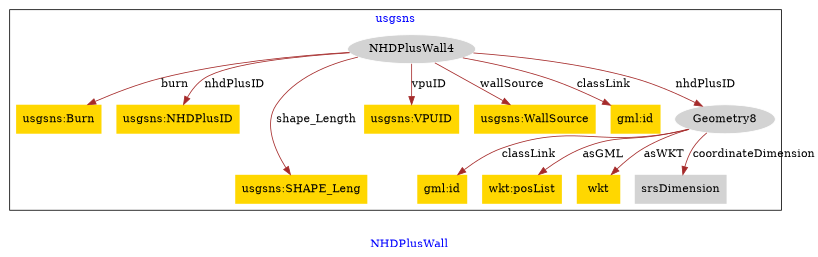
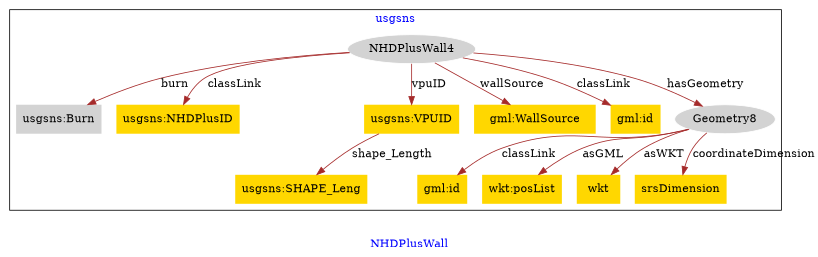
(235, 84) -> (235, 84)
(706, 84) -> (706, 84)
(286, 93) -> (350, 150)
(59, 119) -> (59, 119)
(535, 119) -> (535, 119)
(681, 189) -> (681, 189)
